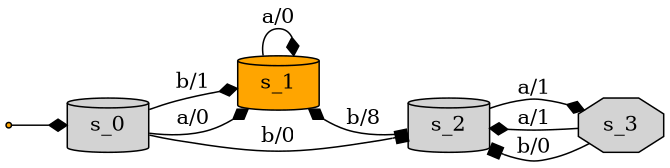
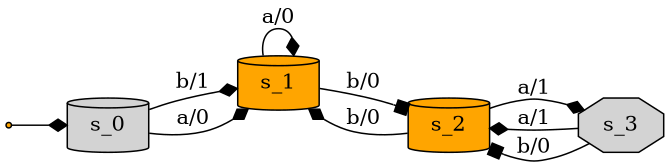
(364, 118) -> (364, 118)
(449, 125) -> (449, 125)
(271, 151) -> (357, 95)
